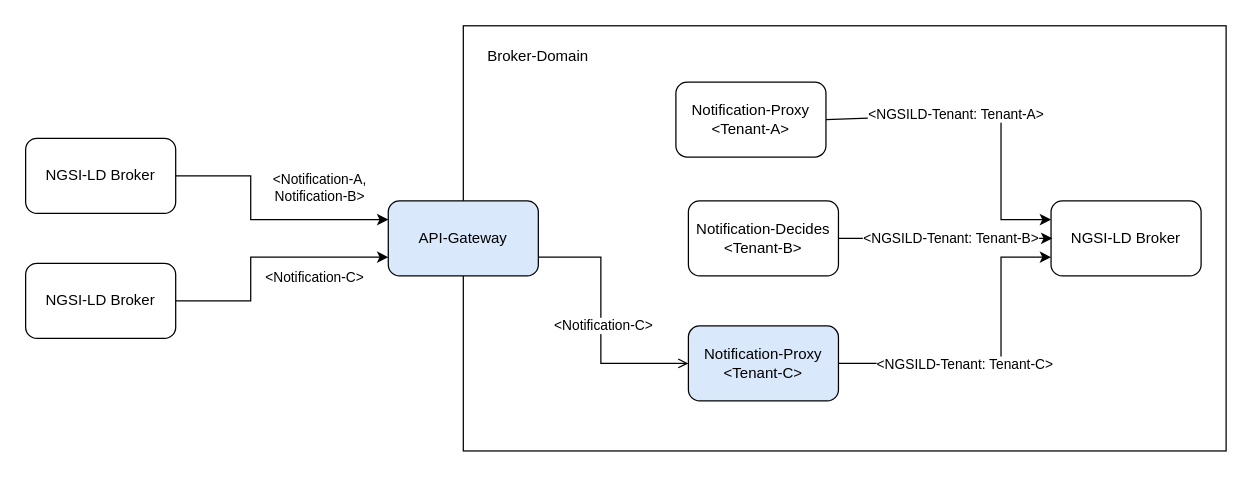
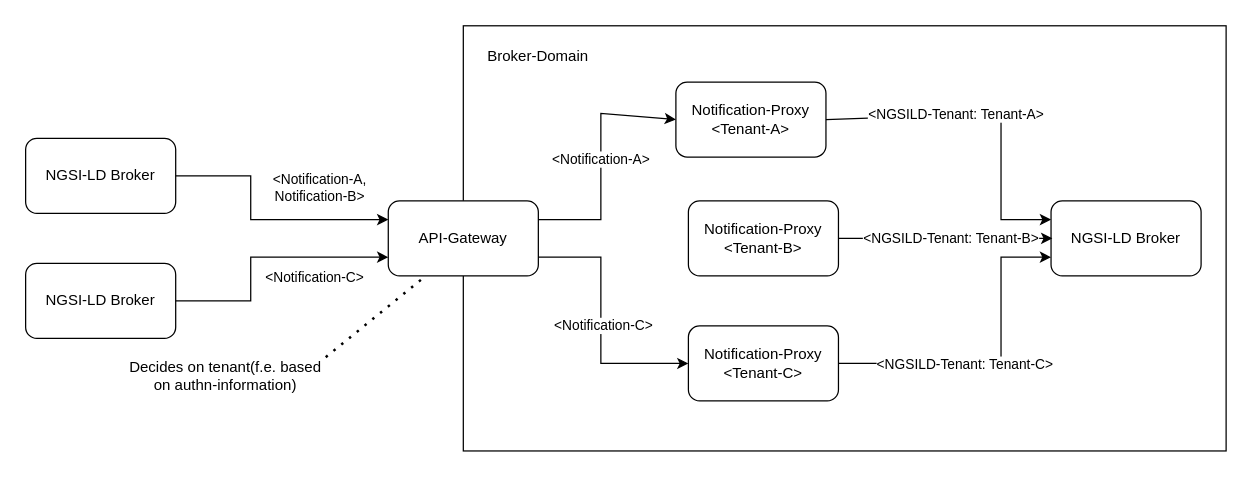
none -> (601, 164)
(463, 238) -> (463, 238)
(763, 238) -> (763, 238)
none -> (374, 318)
(680, 363) -> (678, 363)
(763, 363) -> (763, 363)
none -> (226, 376)
